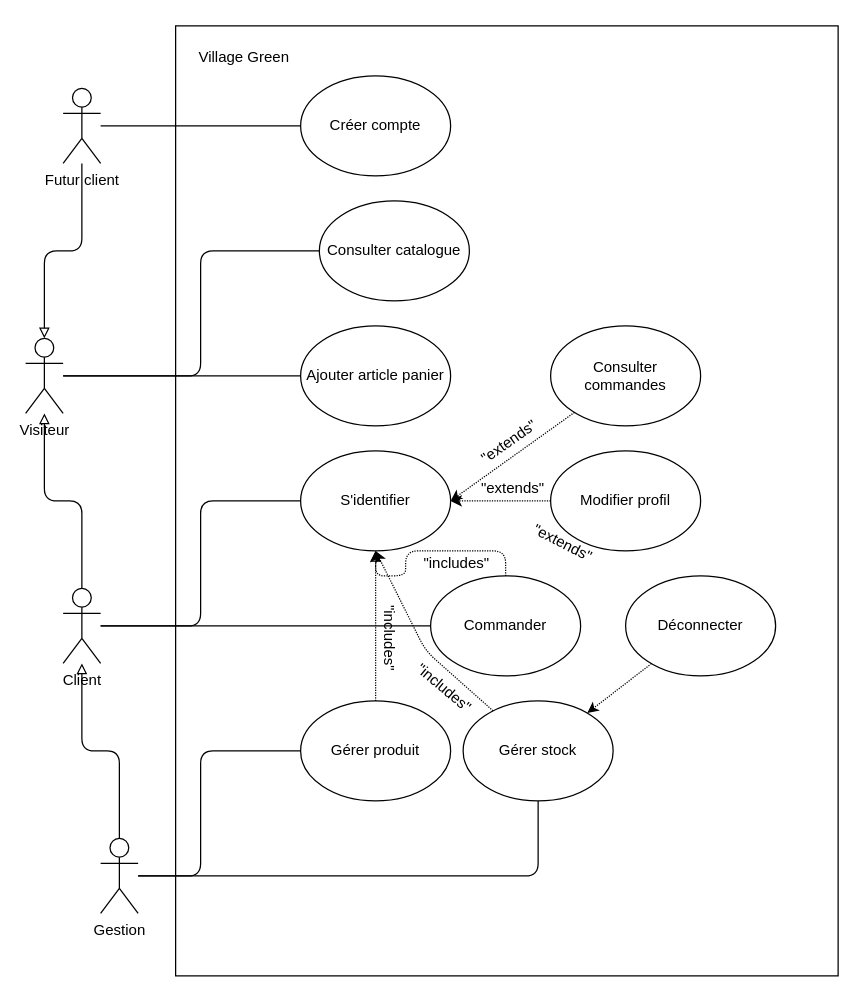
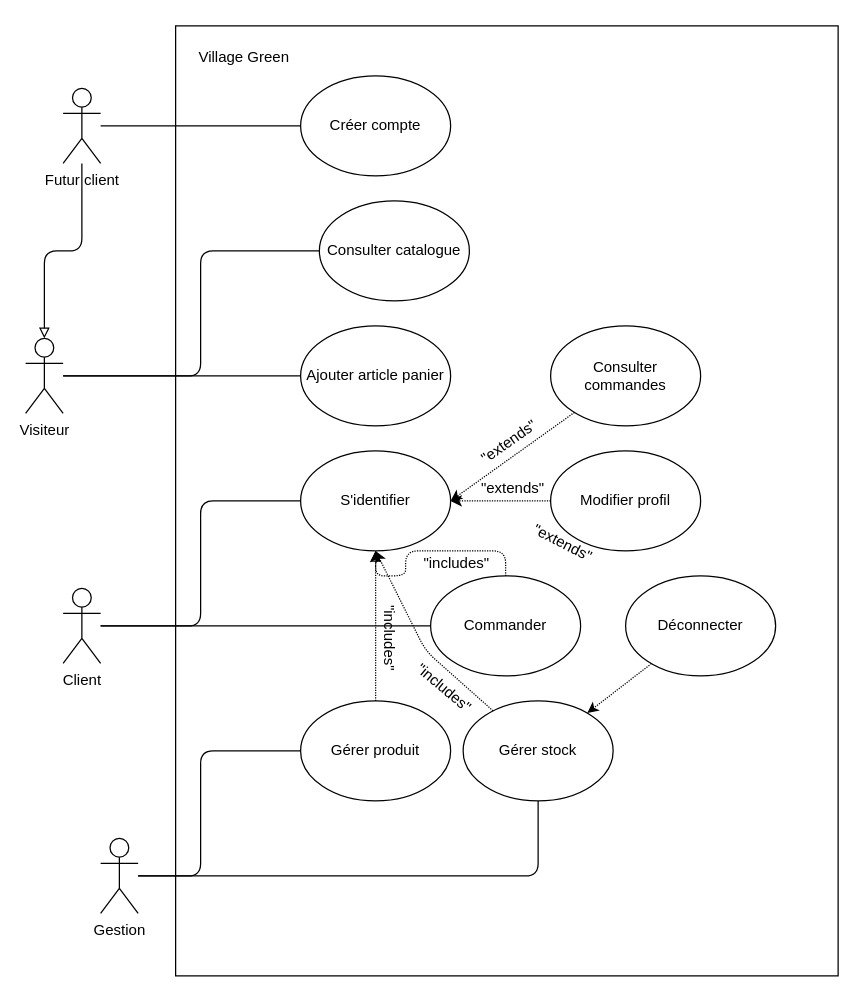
(69, 501) -> none
(107, 751) -> none
